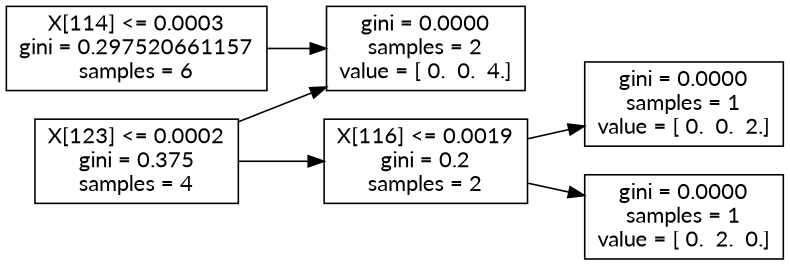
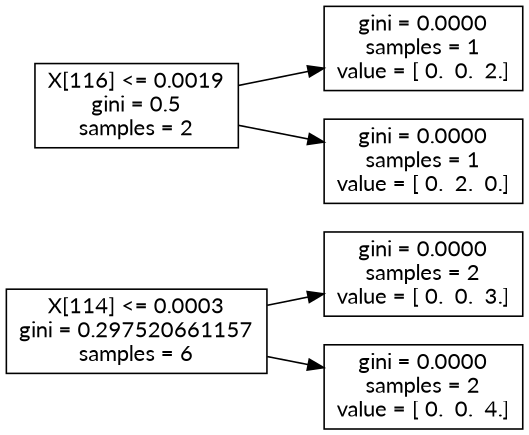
(137, 161) -> none
(426, 161) -> (137, 106)
none -> (423, 274)
